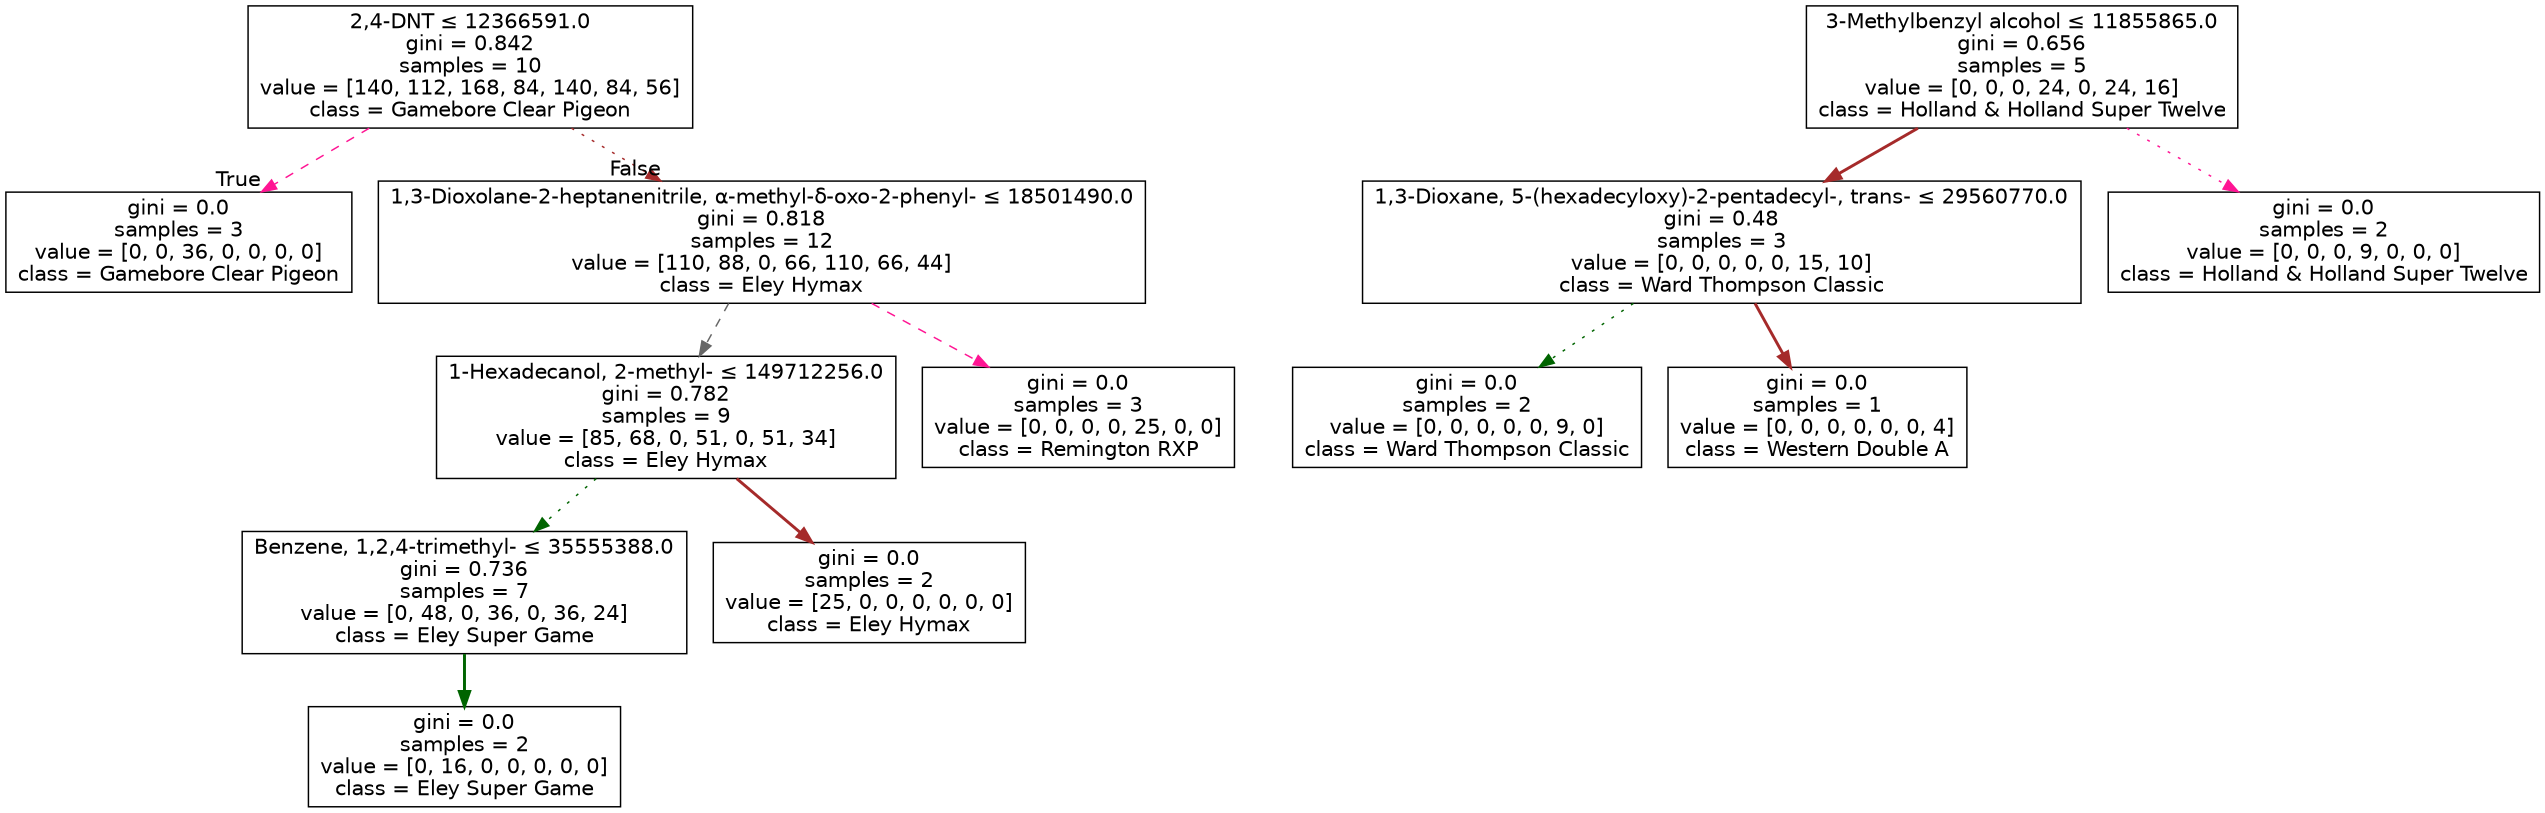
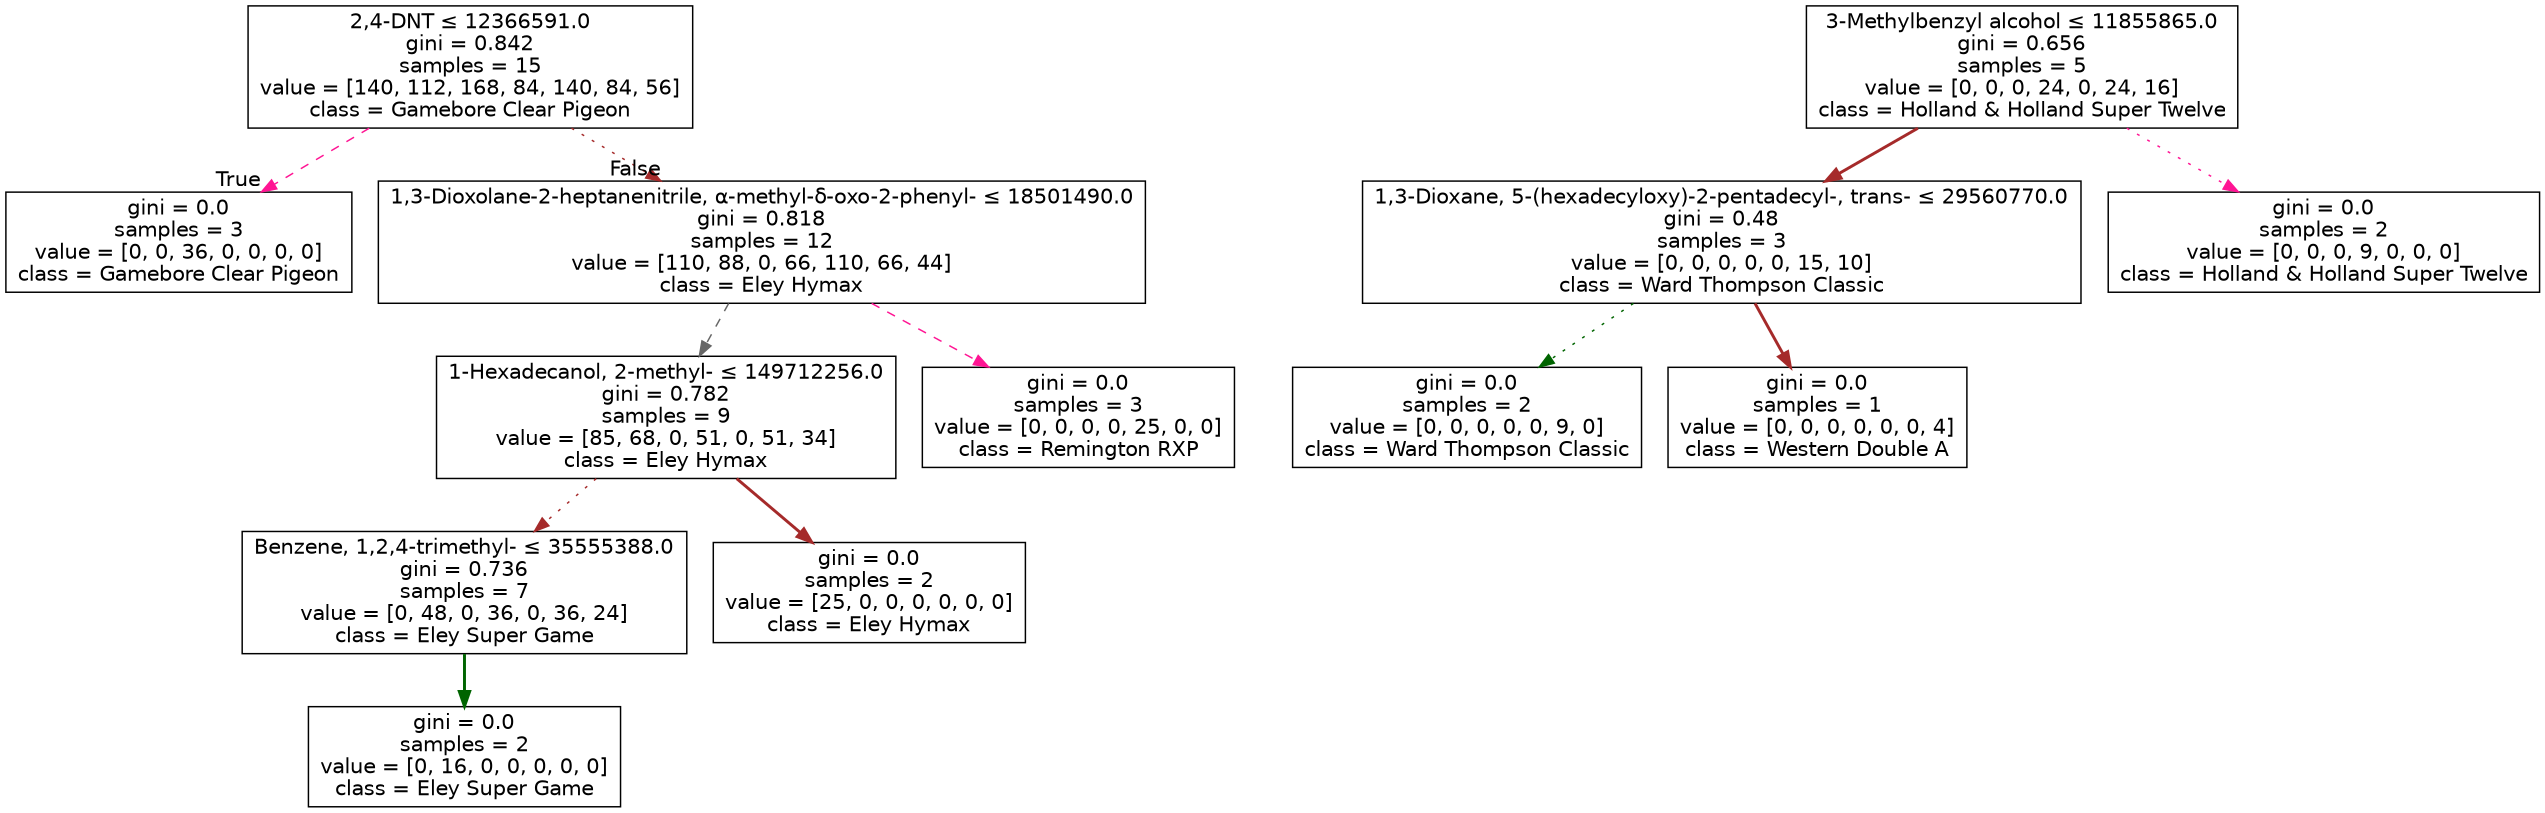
(470, 66) -> (470, 66)
(571, 500) -> (571, 500)
